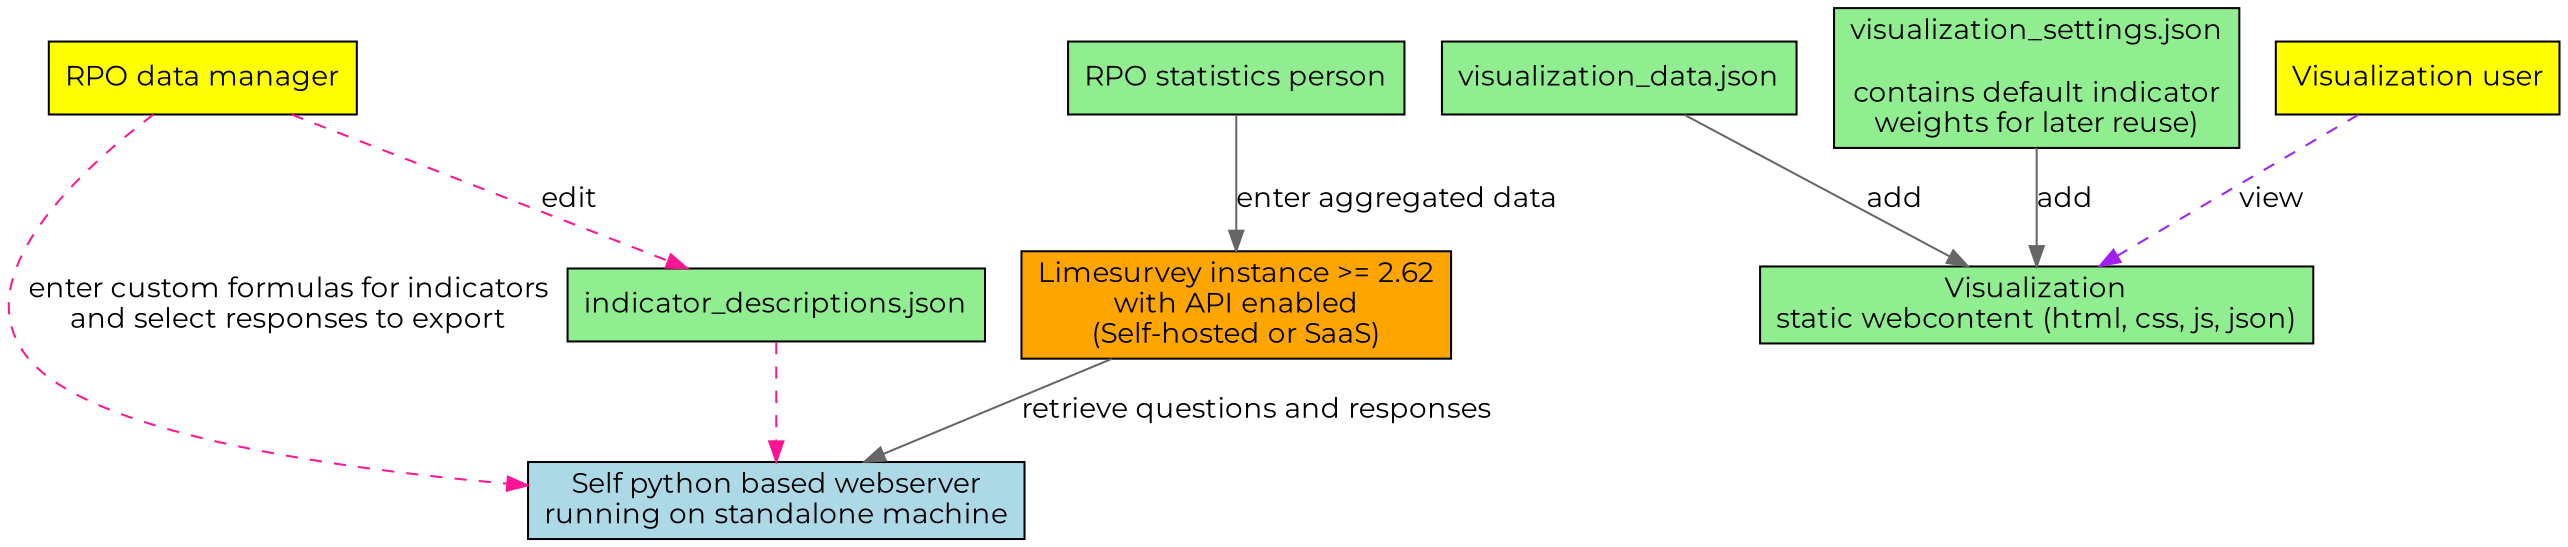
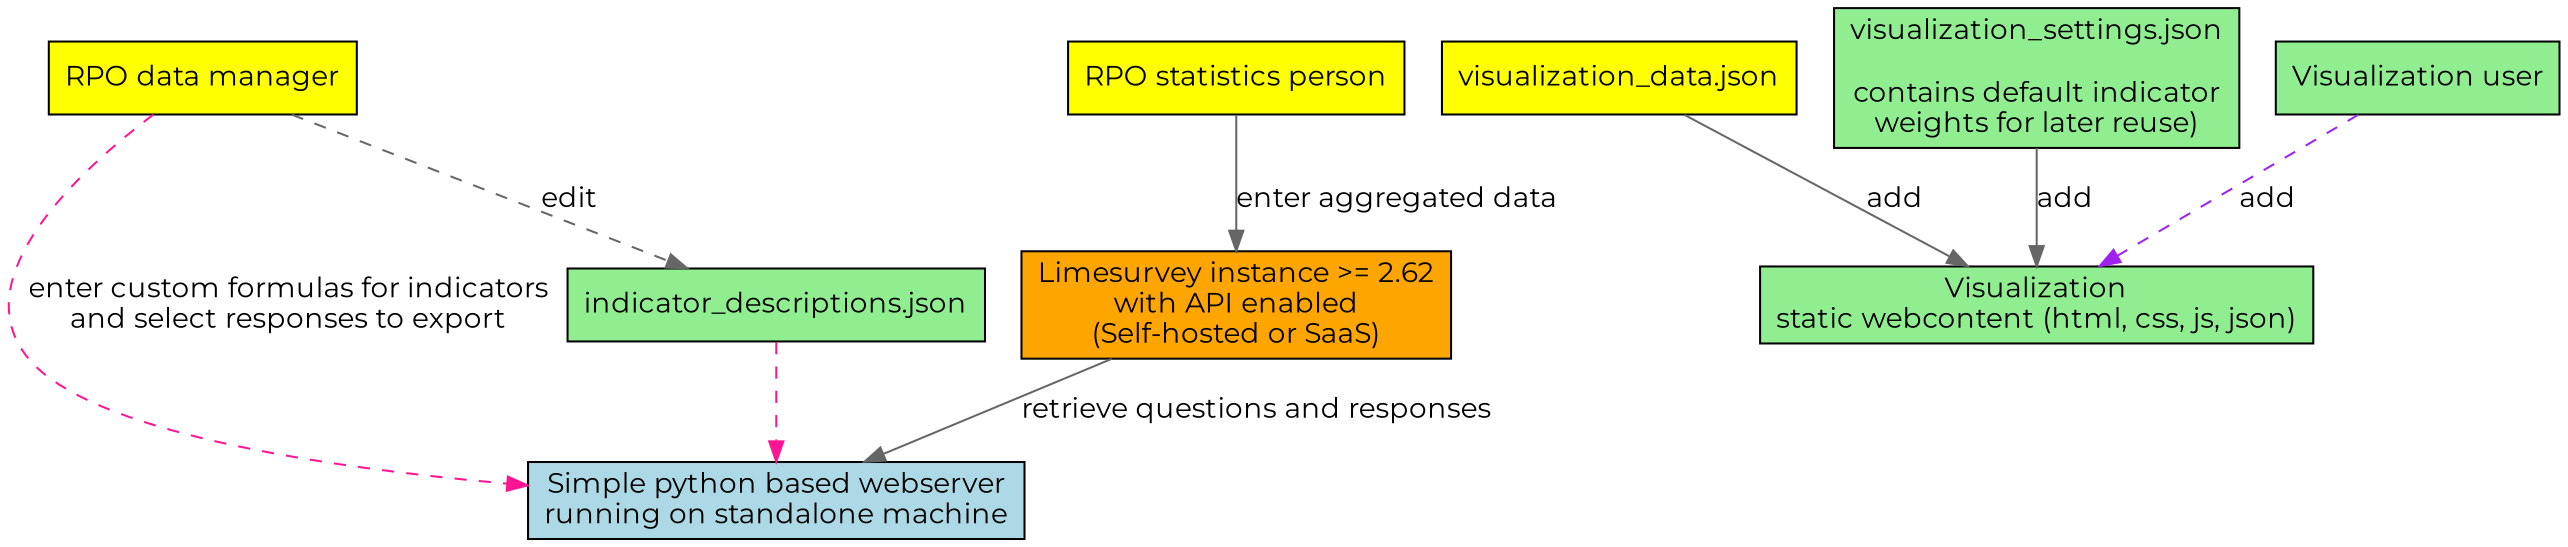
(1236, 78) -> (1236, 78)
(1619, 78) -> (1619, 78)
(2418, 78) -> (2418, 78)
(480, 188) -> (480, 188)
(2272, 200) -> (2268, 200)
(776, 501) -> (776, 501)
